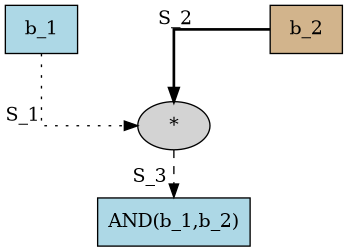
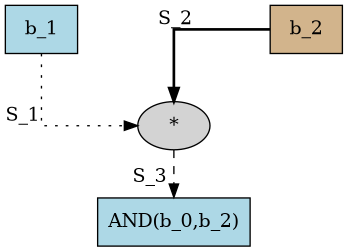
(174, 222) -> (174, 222)
